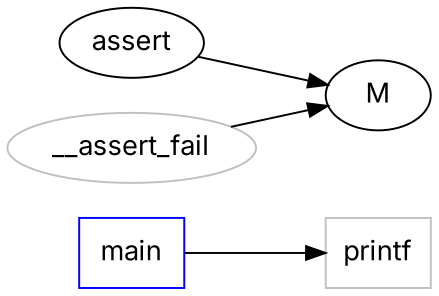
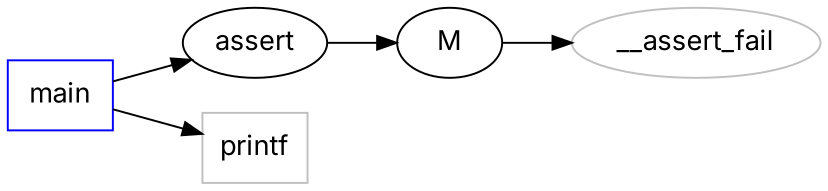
none -> (143, 73)
(270, 118) -> (527, 43)
